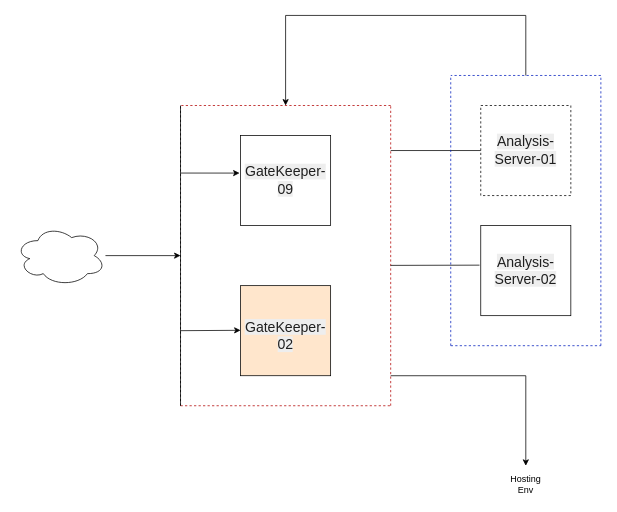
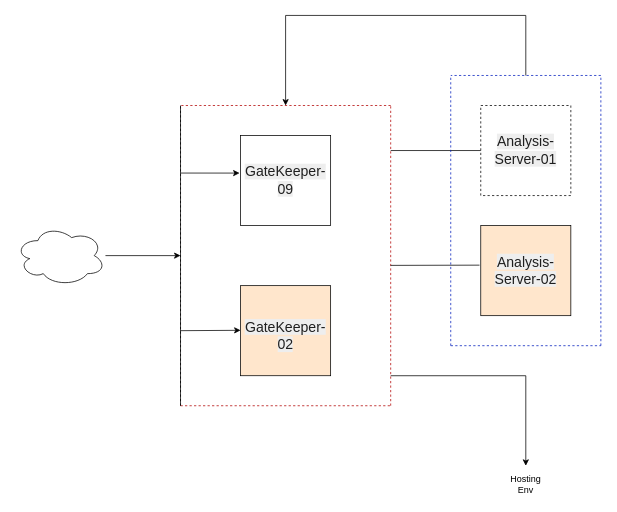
(525, 270) -> (525, 270)
